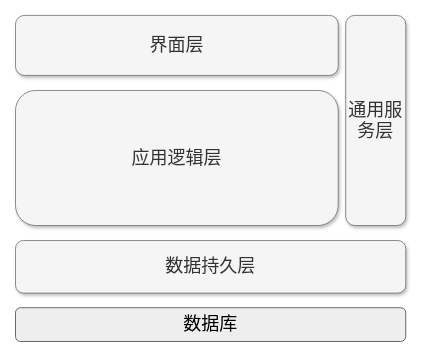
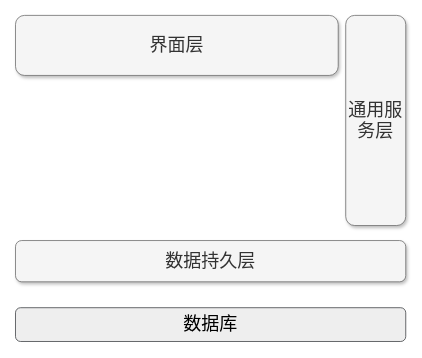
(177, 158) -> none
(210, 267) -> (210, 261)
